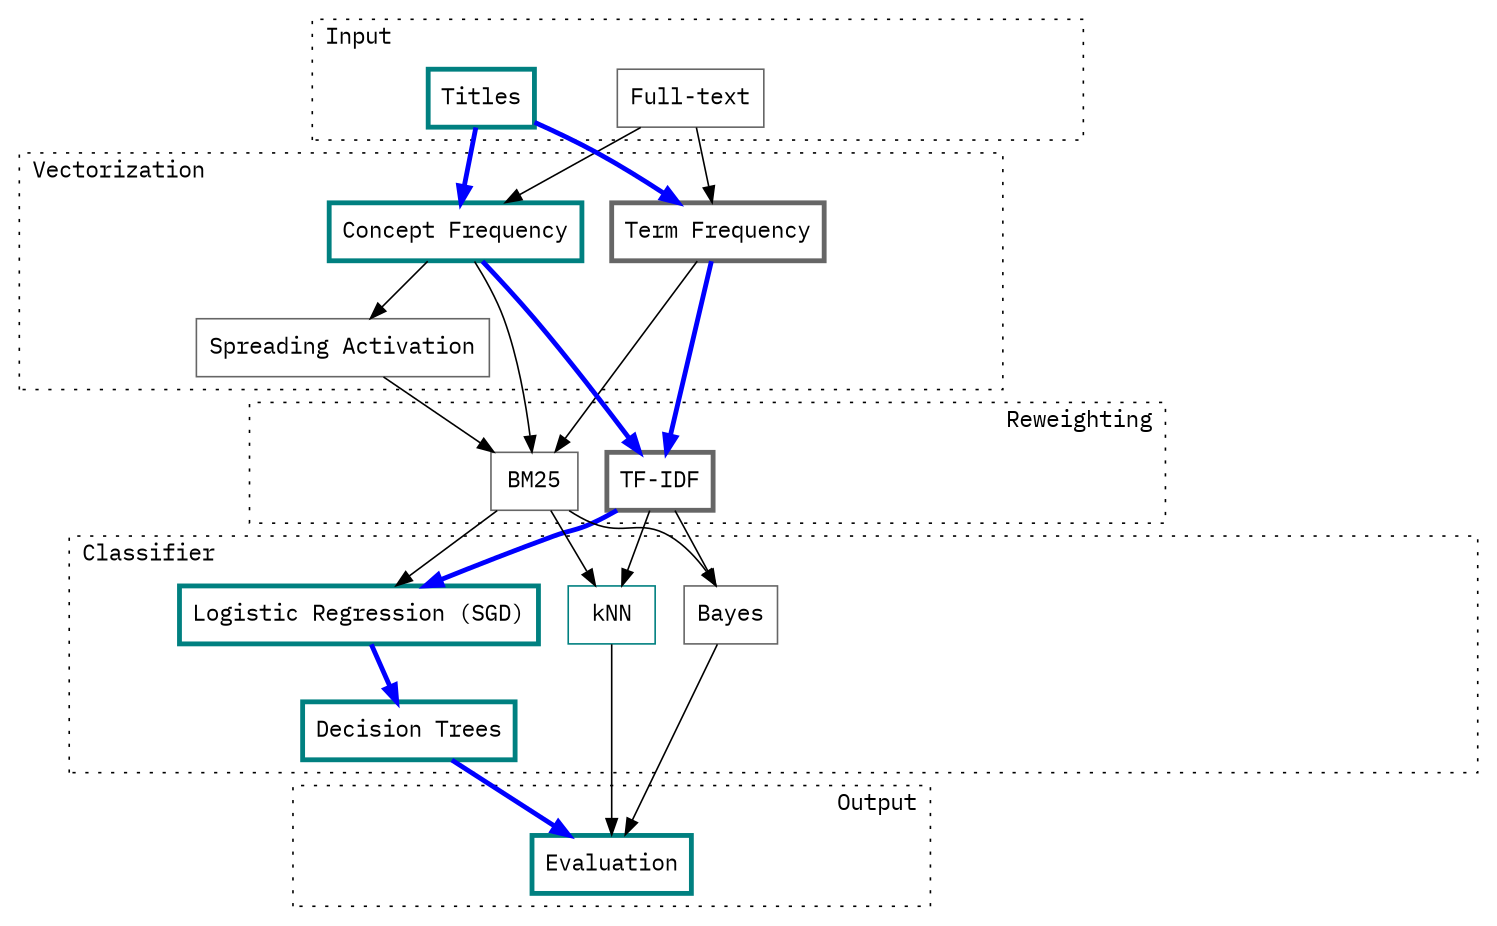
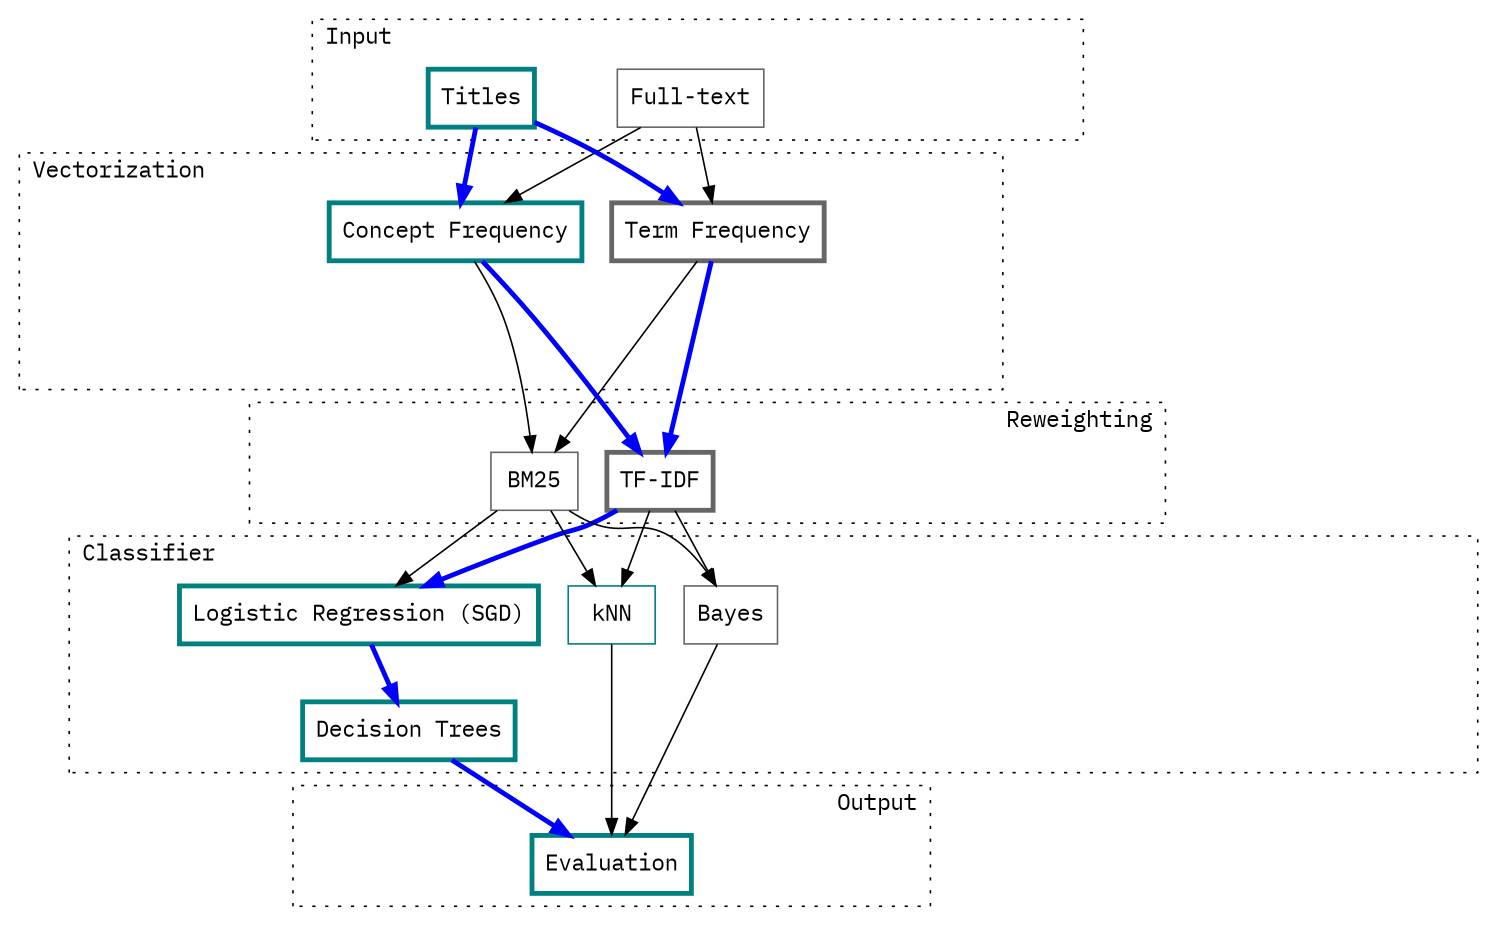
(343, 348) -> none
